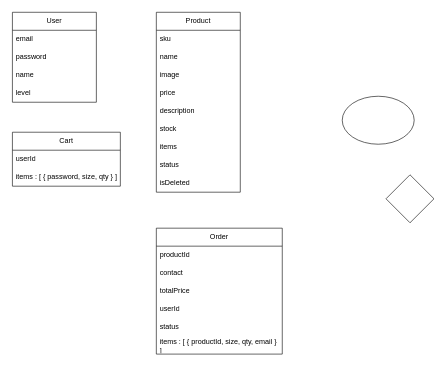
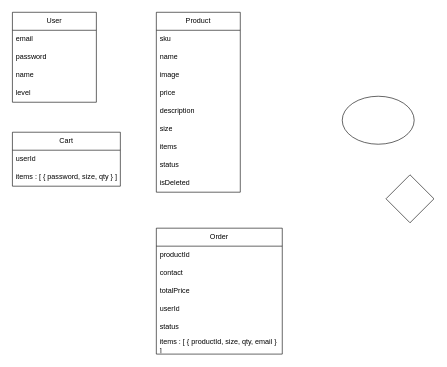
(170, 129) -> (167, 129)
